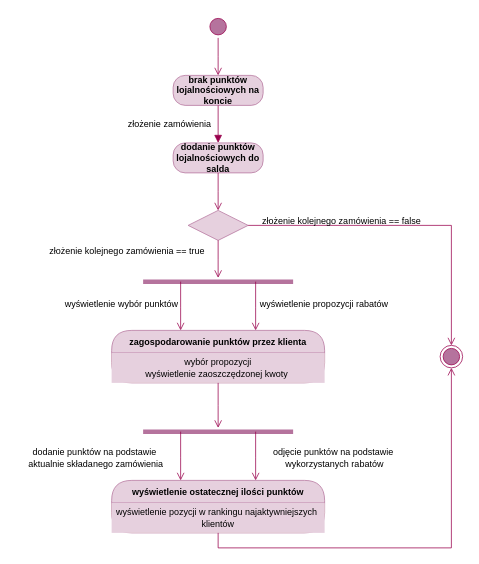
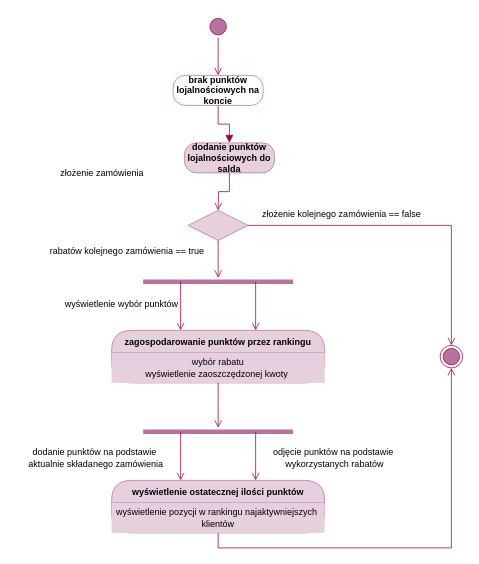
(218, 90) -> (218, 90)
(169, 124) -> (102, 173)
(218, 158) -> (229, 158)
(342, 222) -> (342, 214)
(128, 252) -> (128, 252)
(324, 304) -> none
(218, 342) -> (218, 342)
(218, 368) -> (218, 368)
